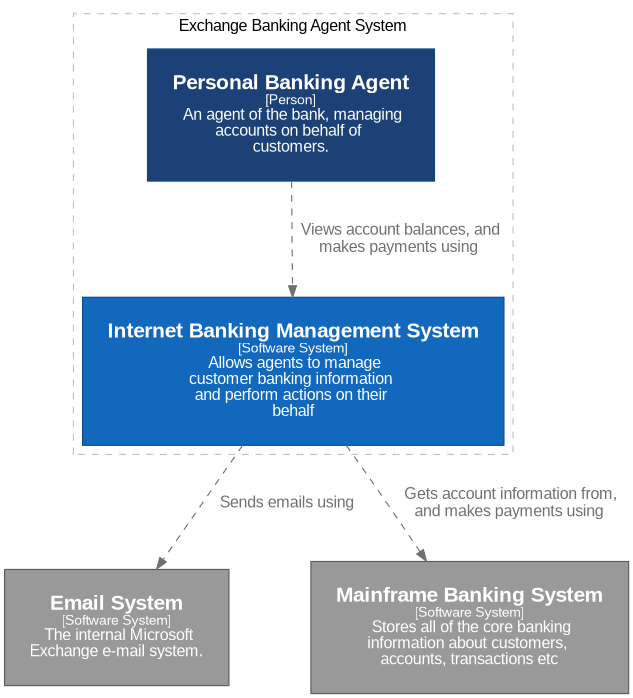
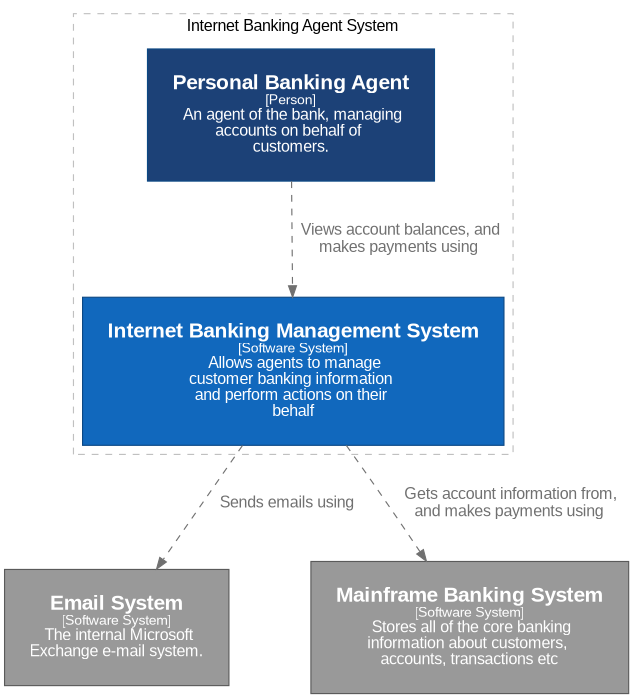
(293, 27) -> (293, 27)
